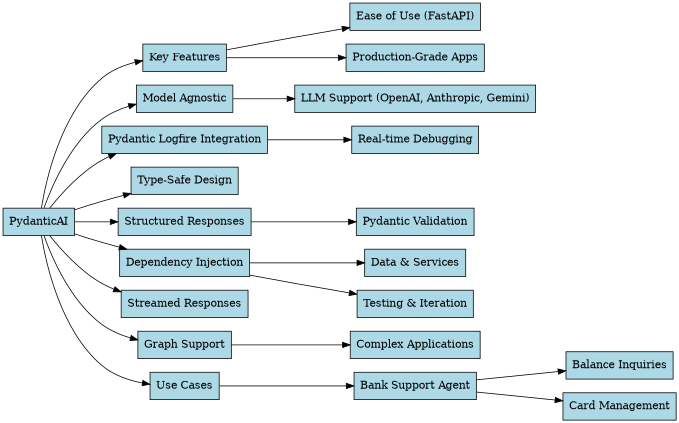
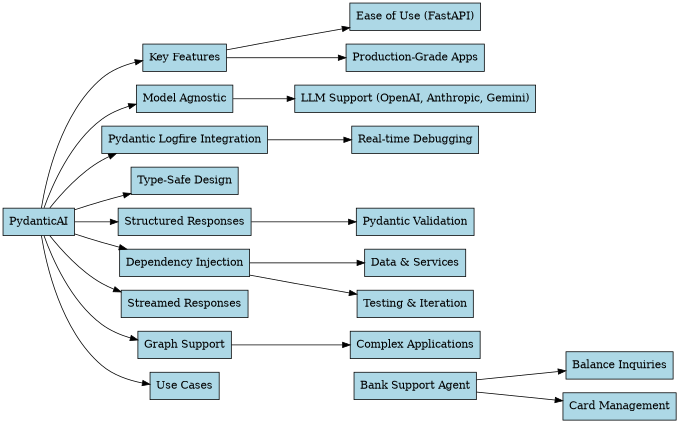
(283, 386) -> none
